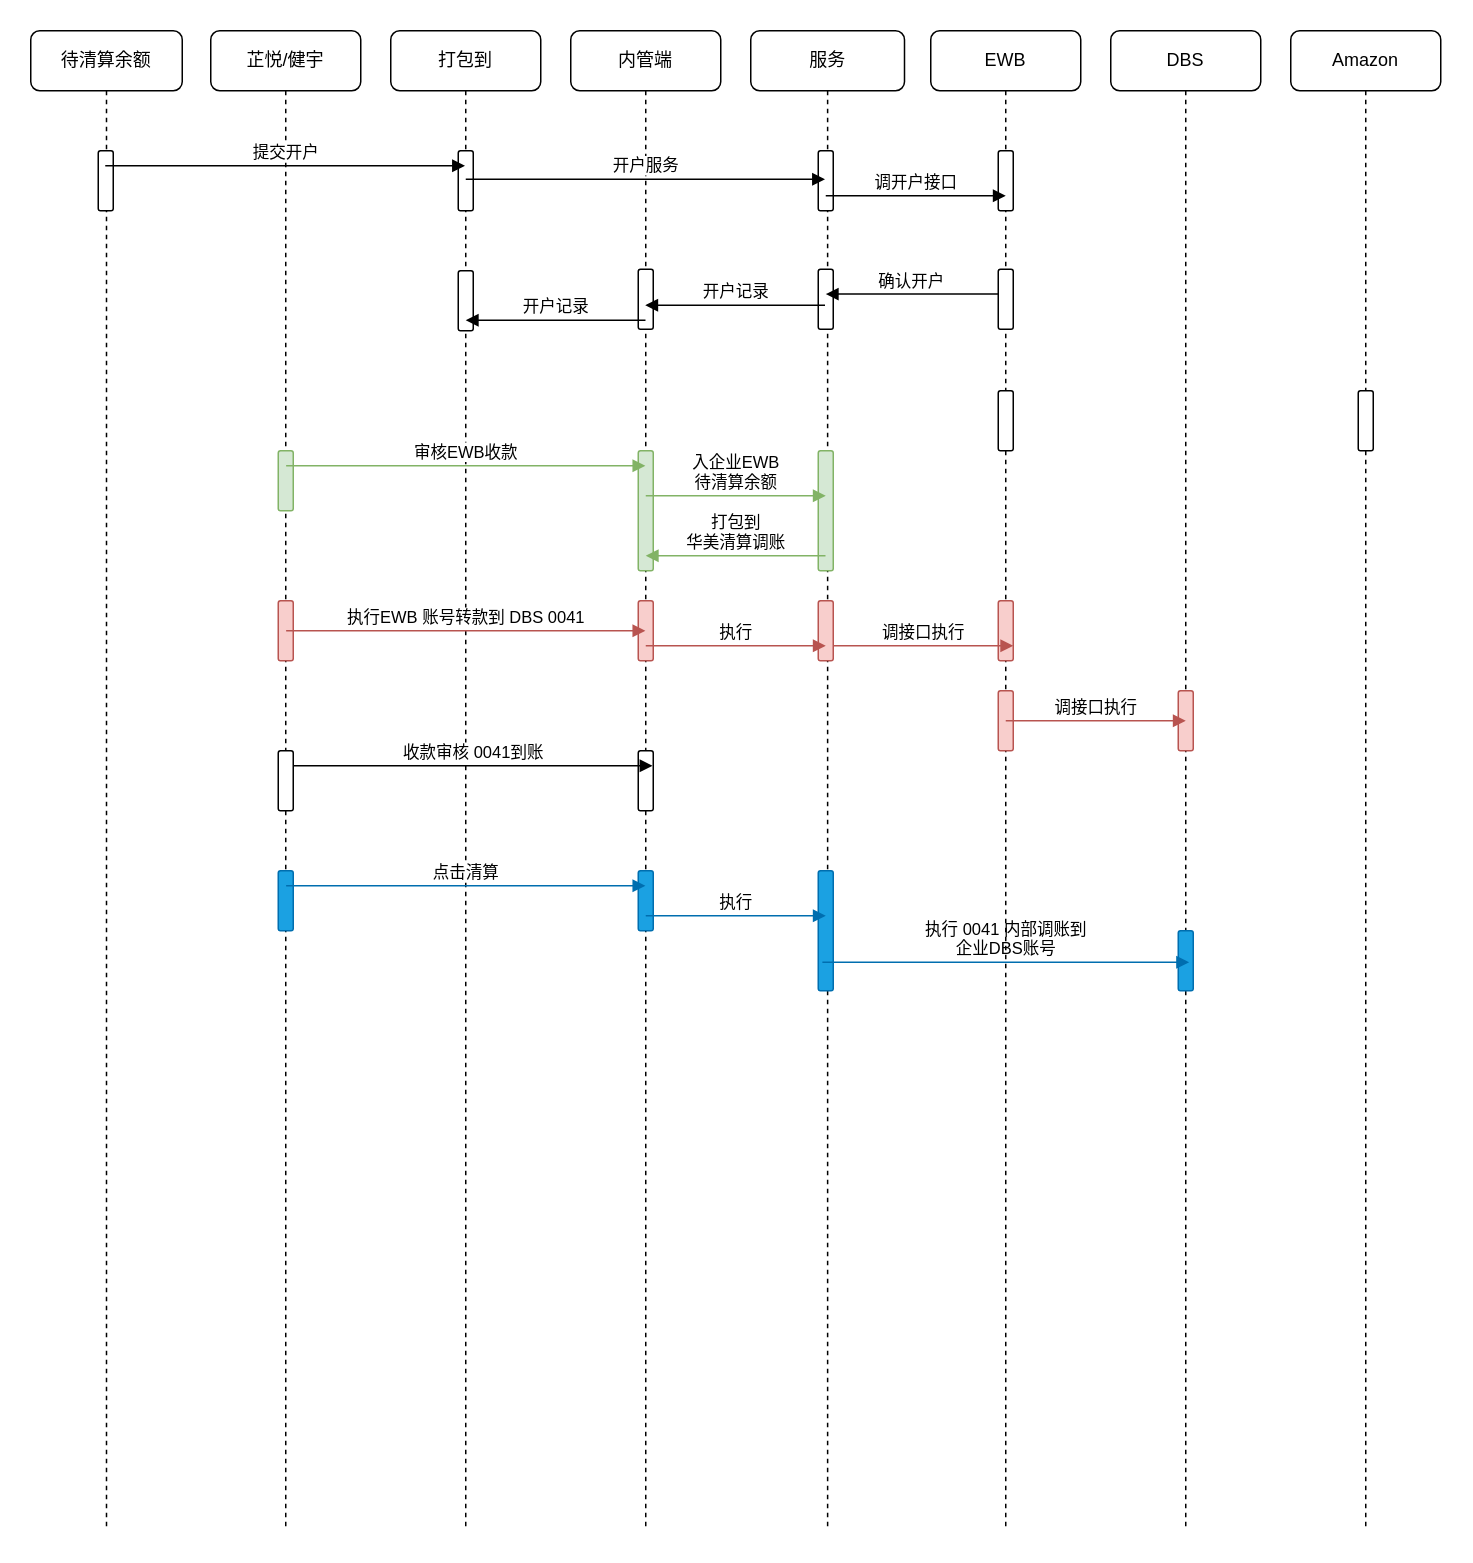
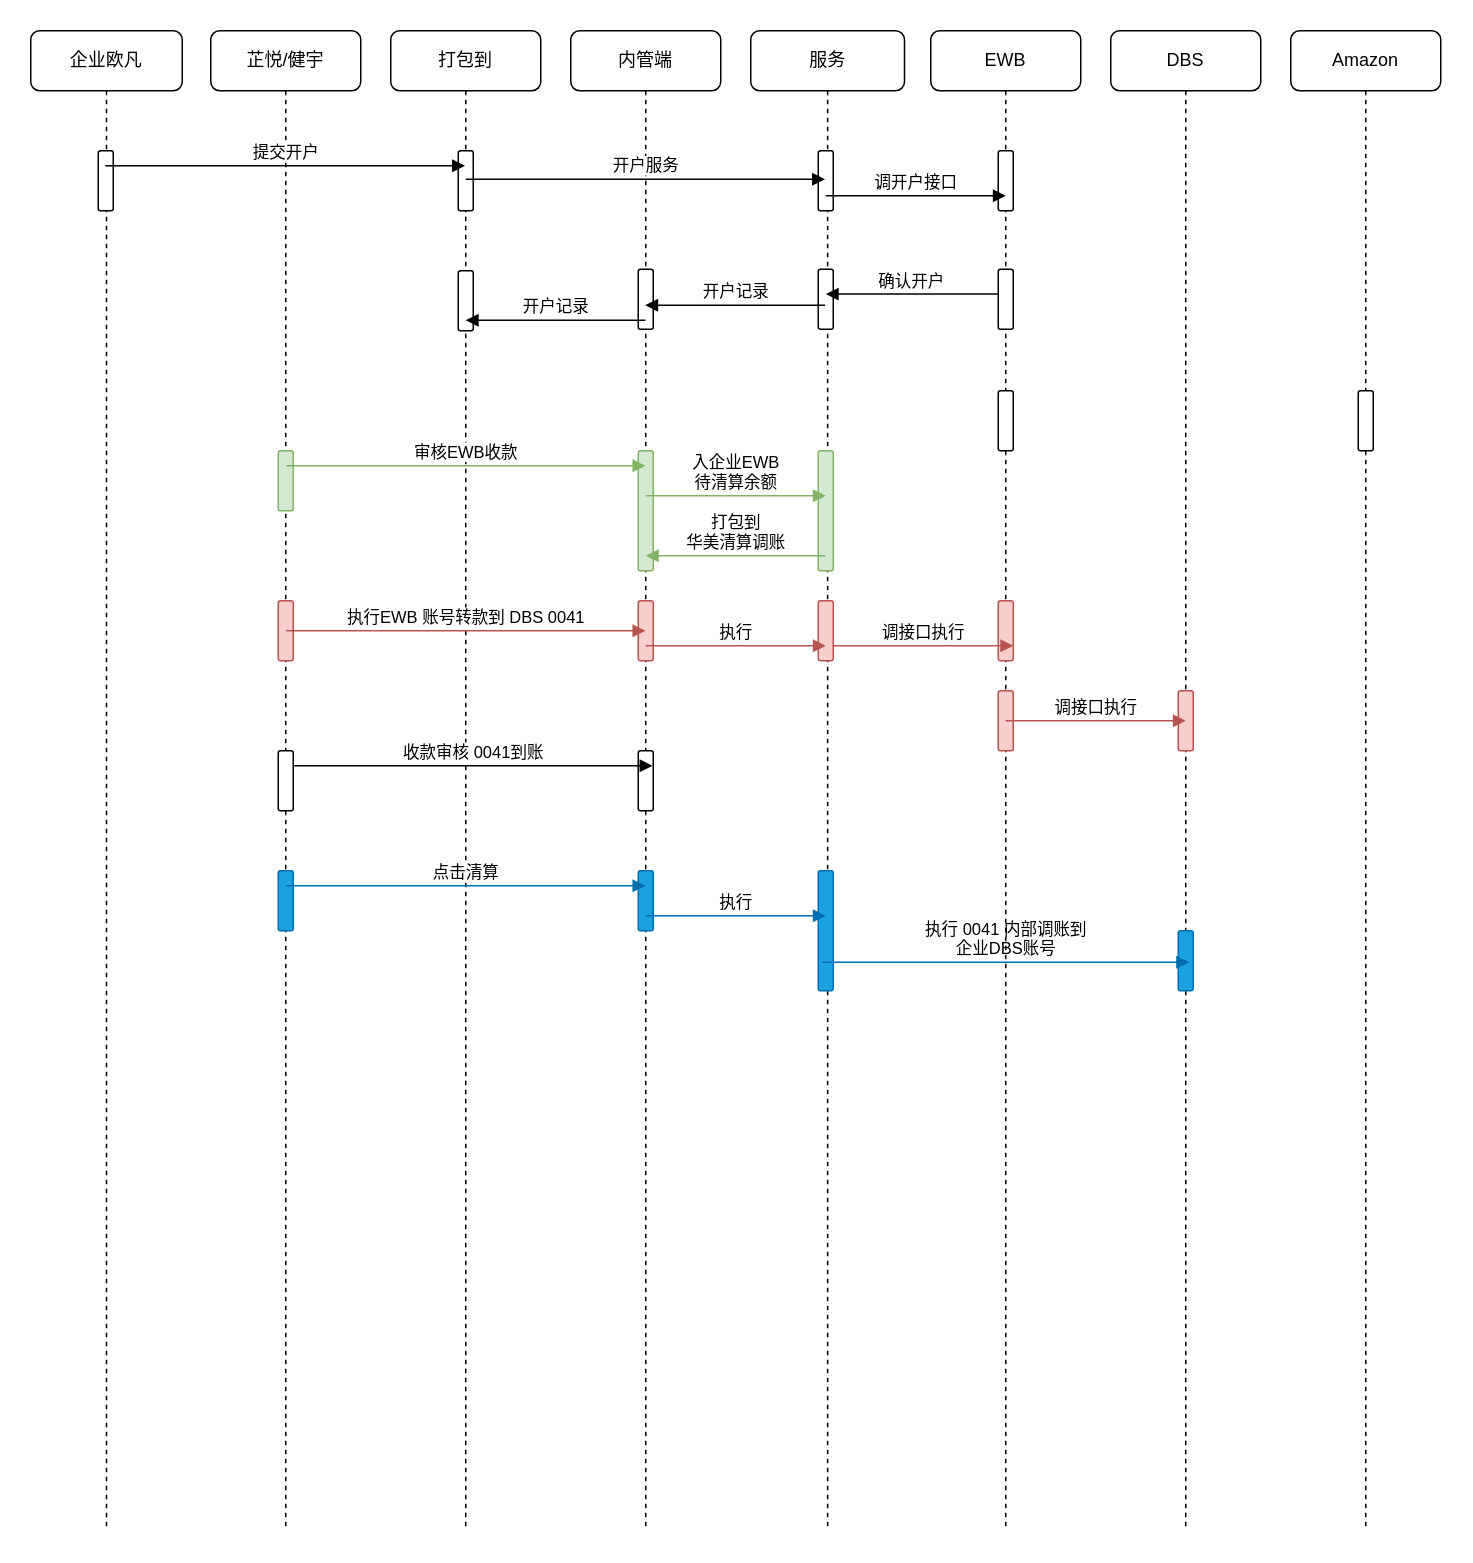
(107, 61) -> (107, 61)
